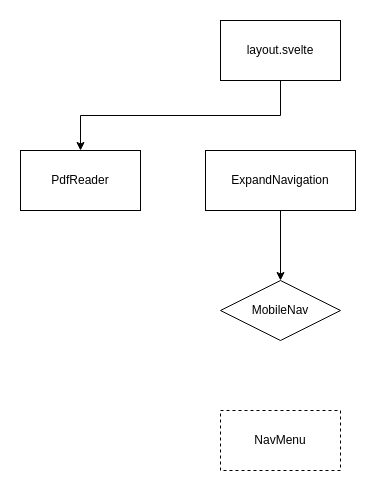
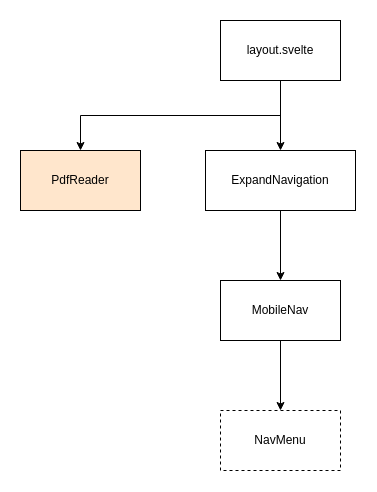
none -> (281, 130)
(81, 181) -> (81, 181)
(281, 311) -> (281, 311)
none -> (281, 372)
